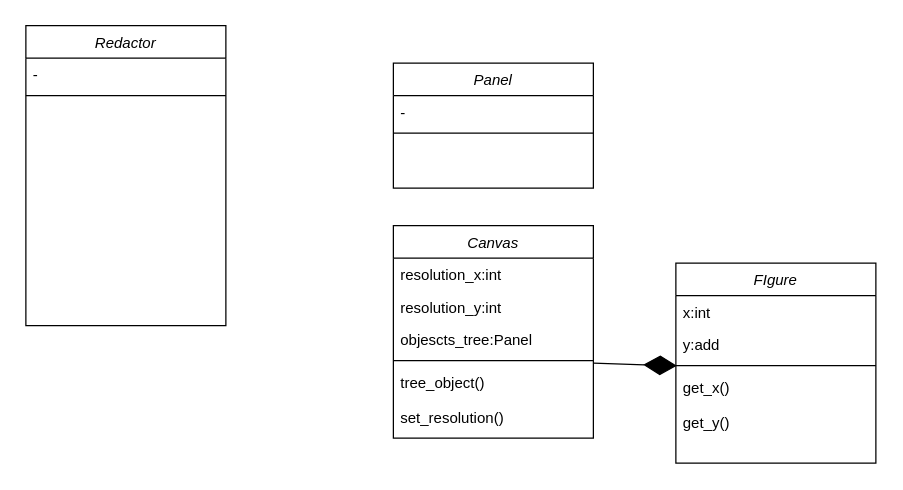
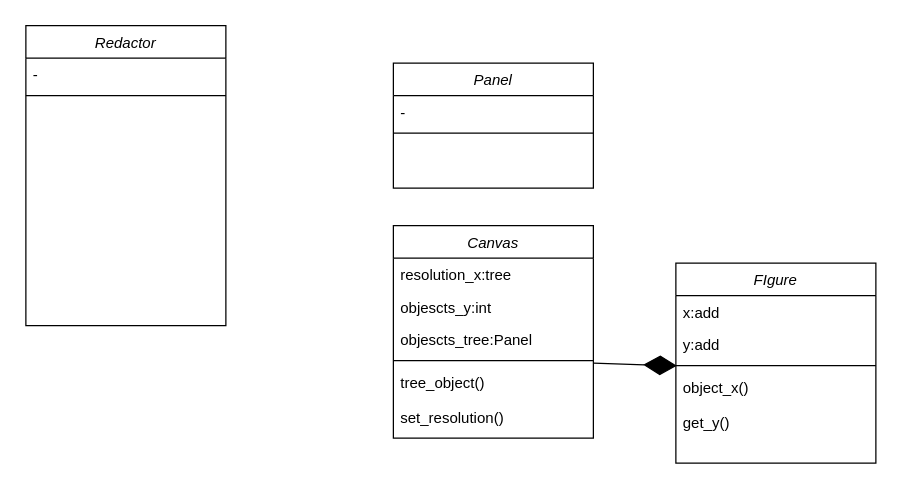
(459, 275) -> (466, 275)
(459, 308) -> (455, 308)
(700, 313) -> (702, 313)
(712, 388) -> (725, 388)
